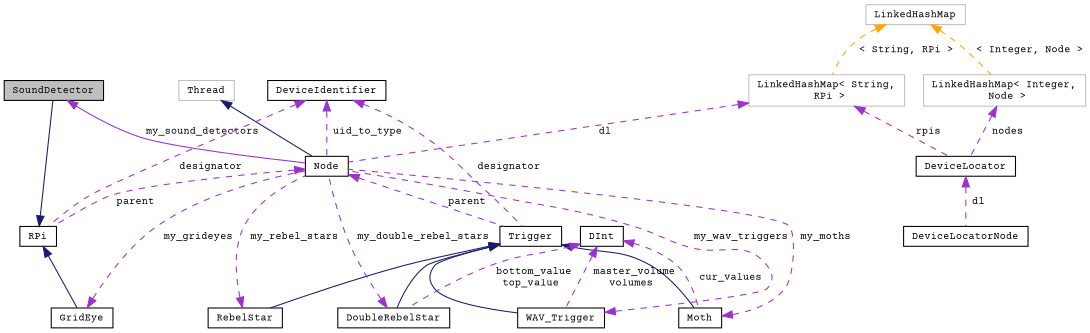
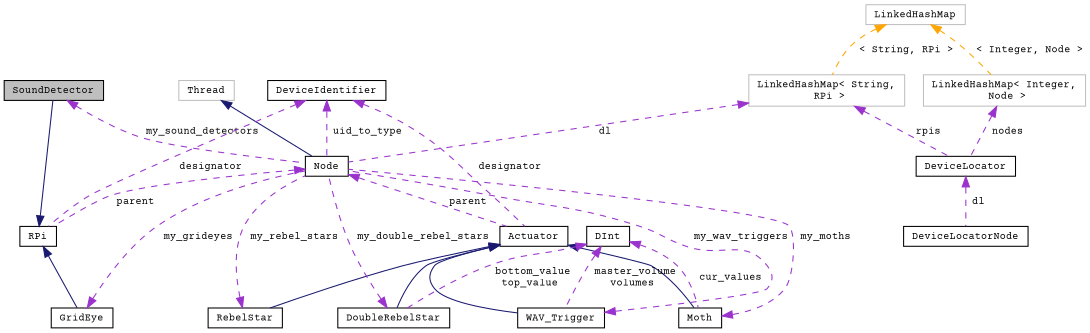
(181, 146) -> (181, 146)
(531, 236) -> (534, 236)
